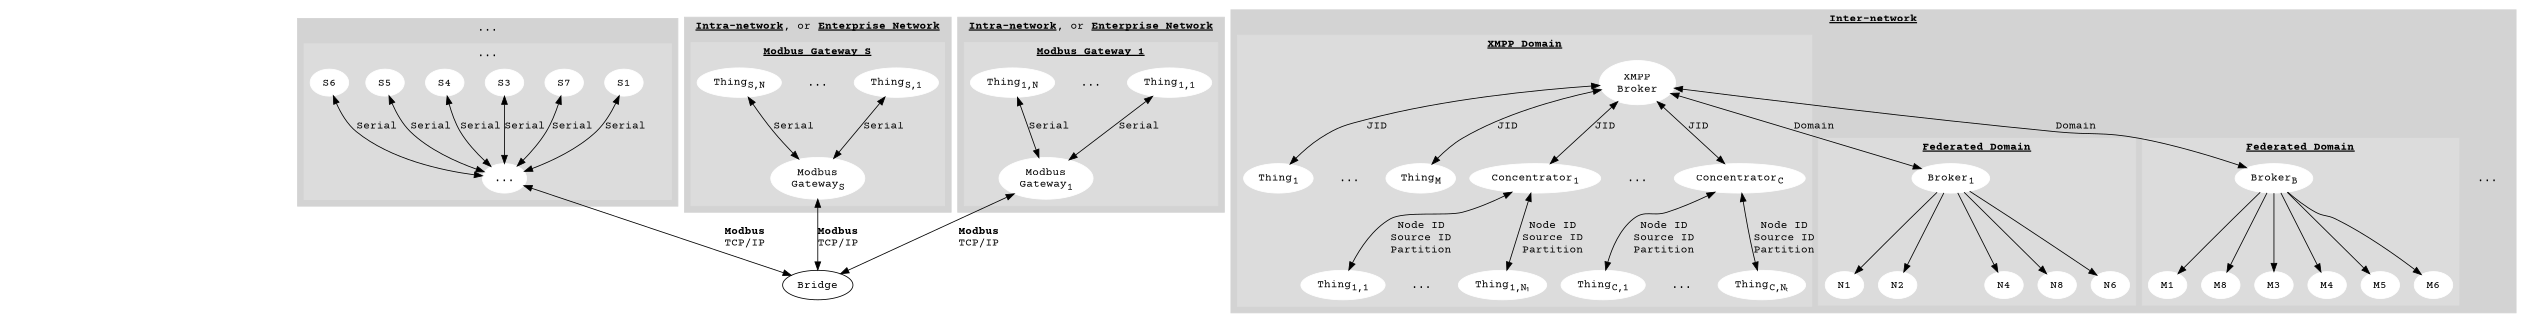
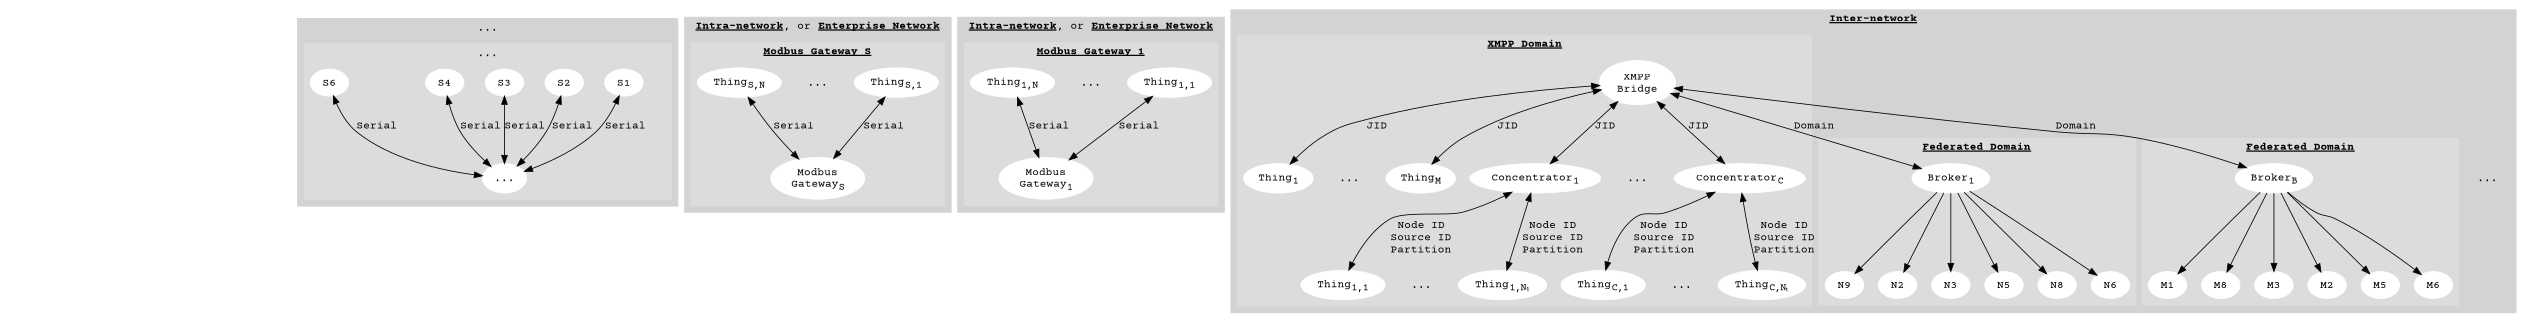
(385, 83) -> none
(564, 83) -> (564, 83)
(1638, 83) -> (1638, 83)
(818, 285) -> none
(1844, 285) -> (1844, 285)
none -> (1951, 285)
(2004, 285) -> (2004, 285)
(2327, 285) -> (2327, 285)
